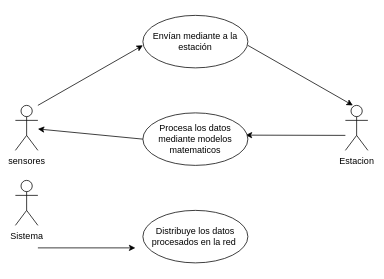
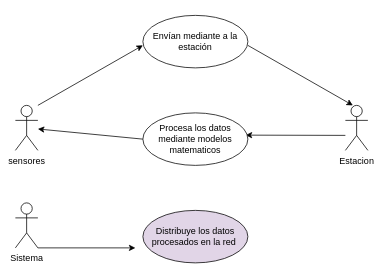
(27, 203) -> (27, 225)
(195, 237) -> (195, 237)
